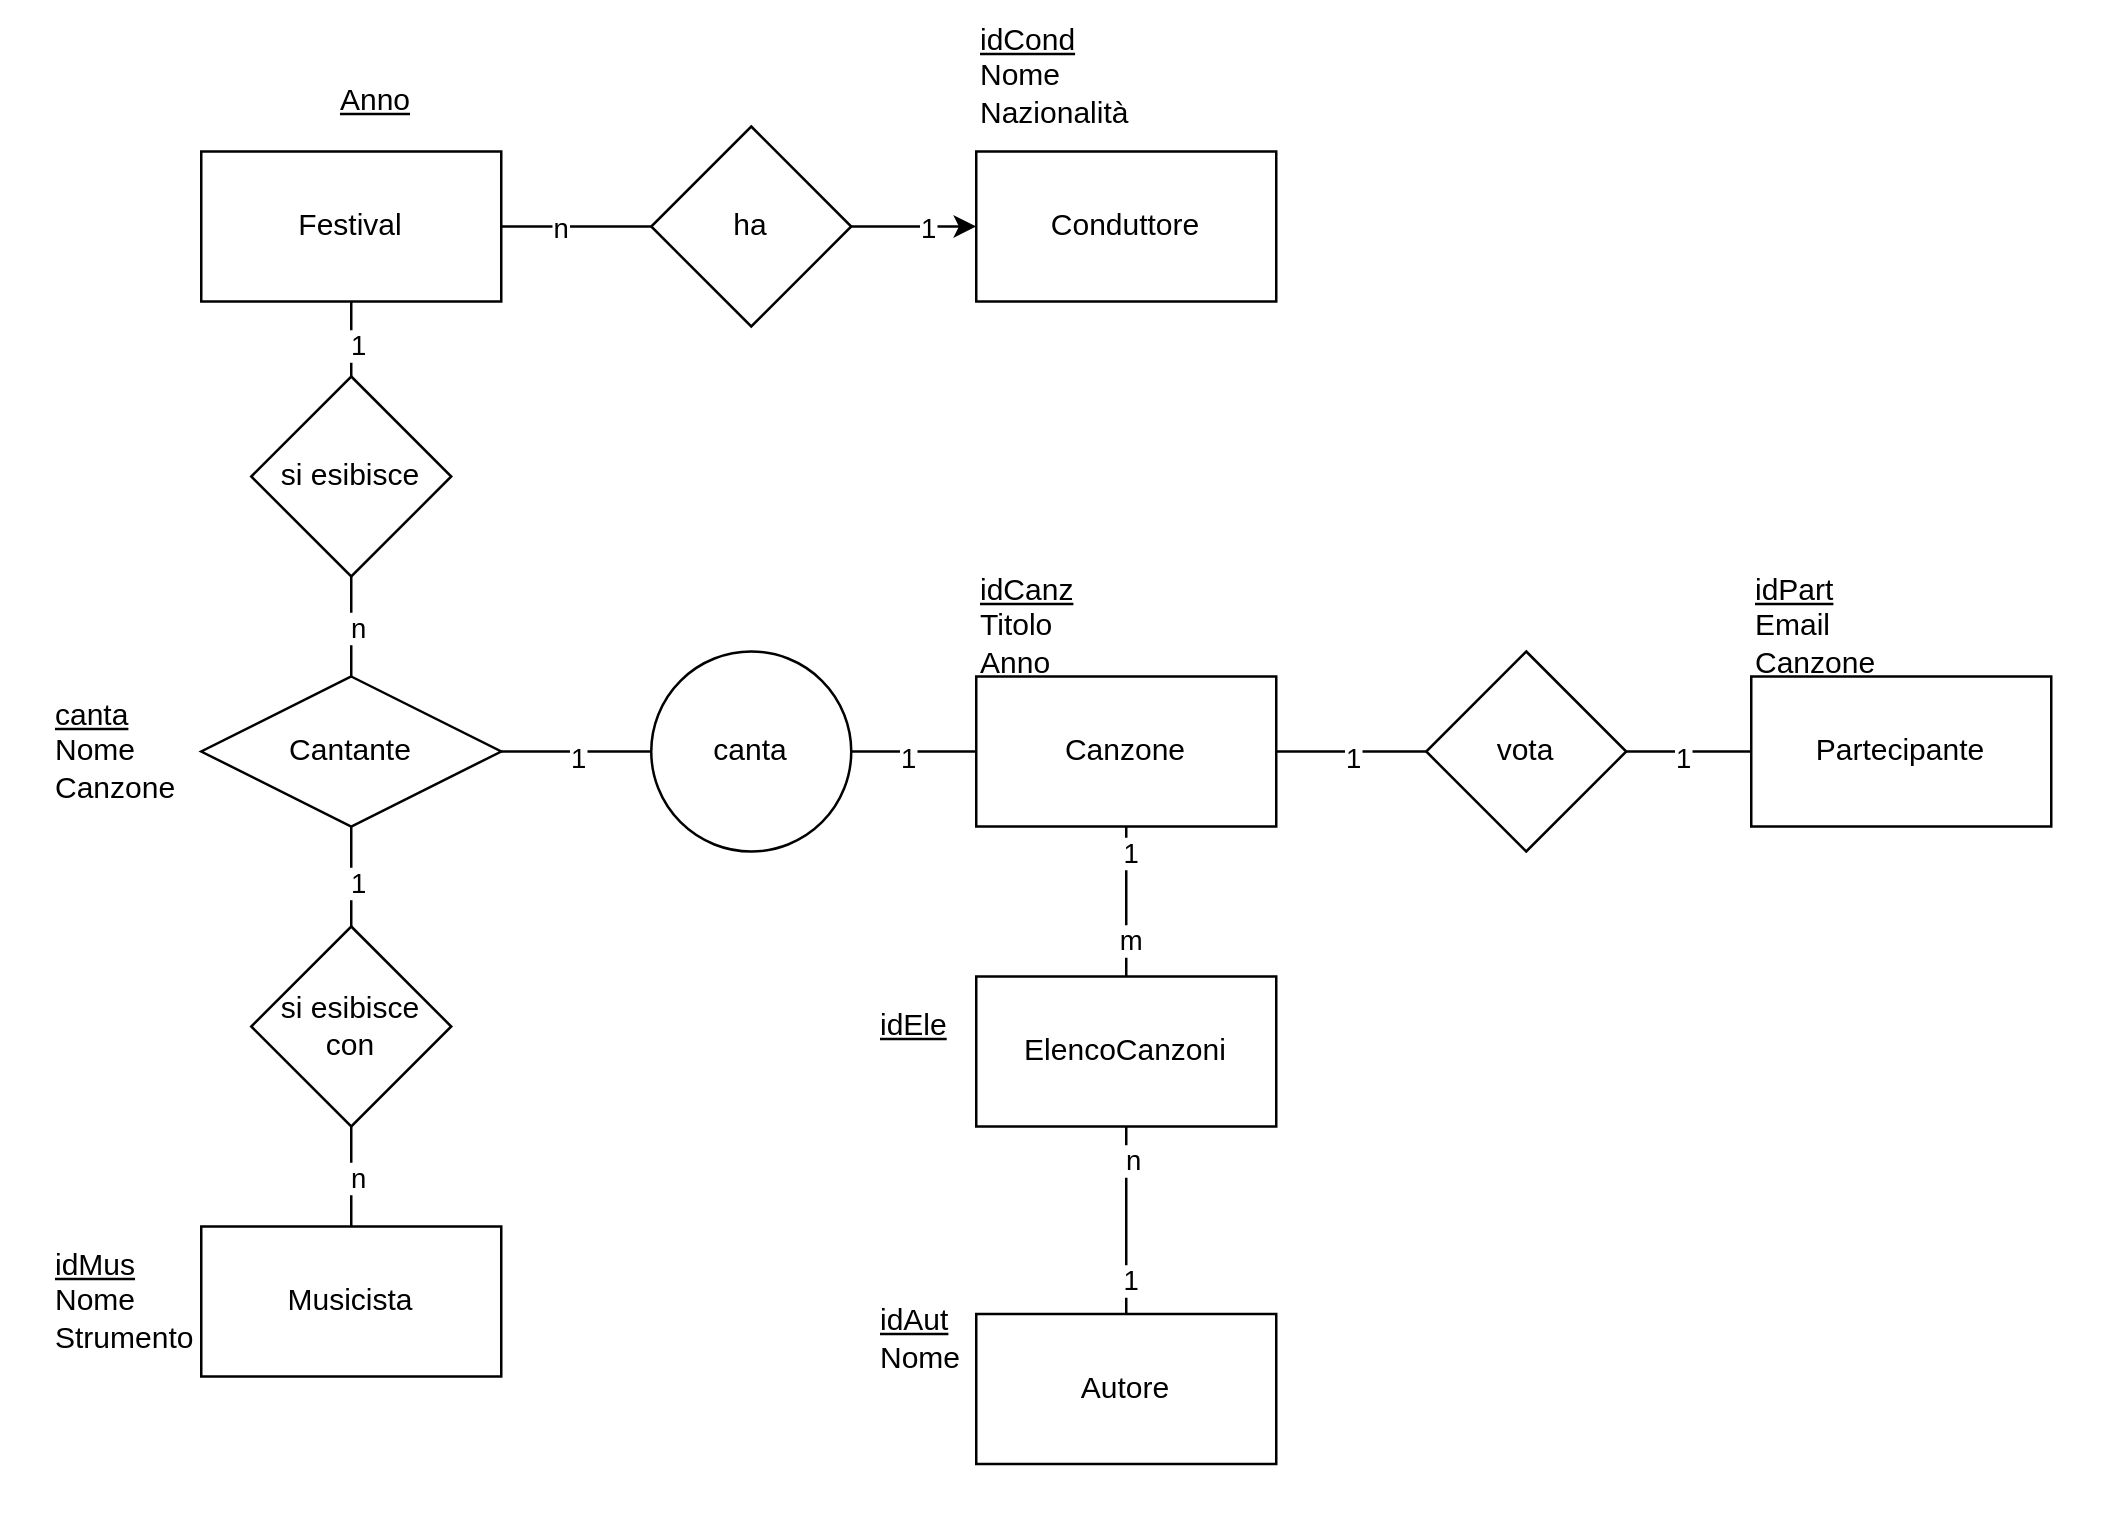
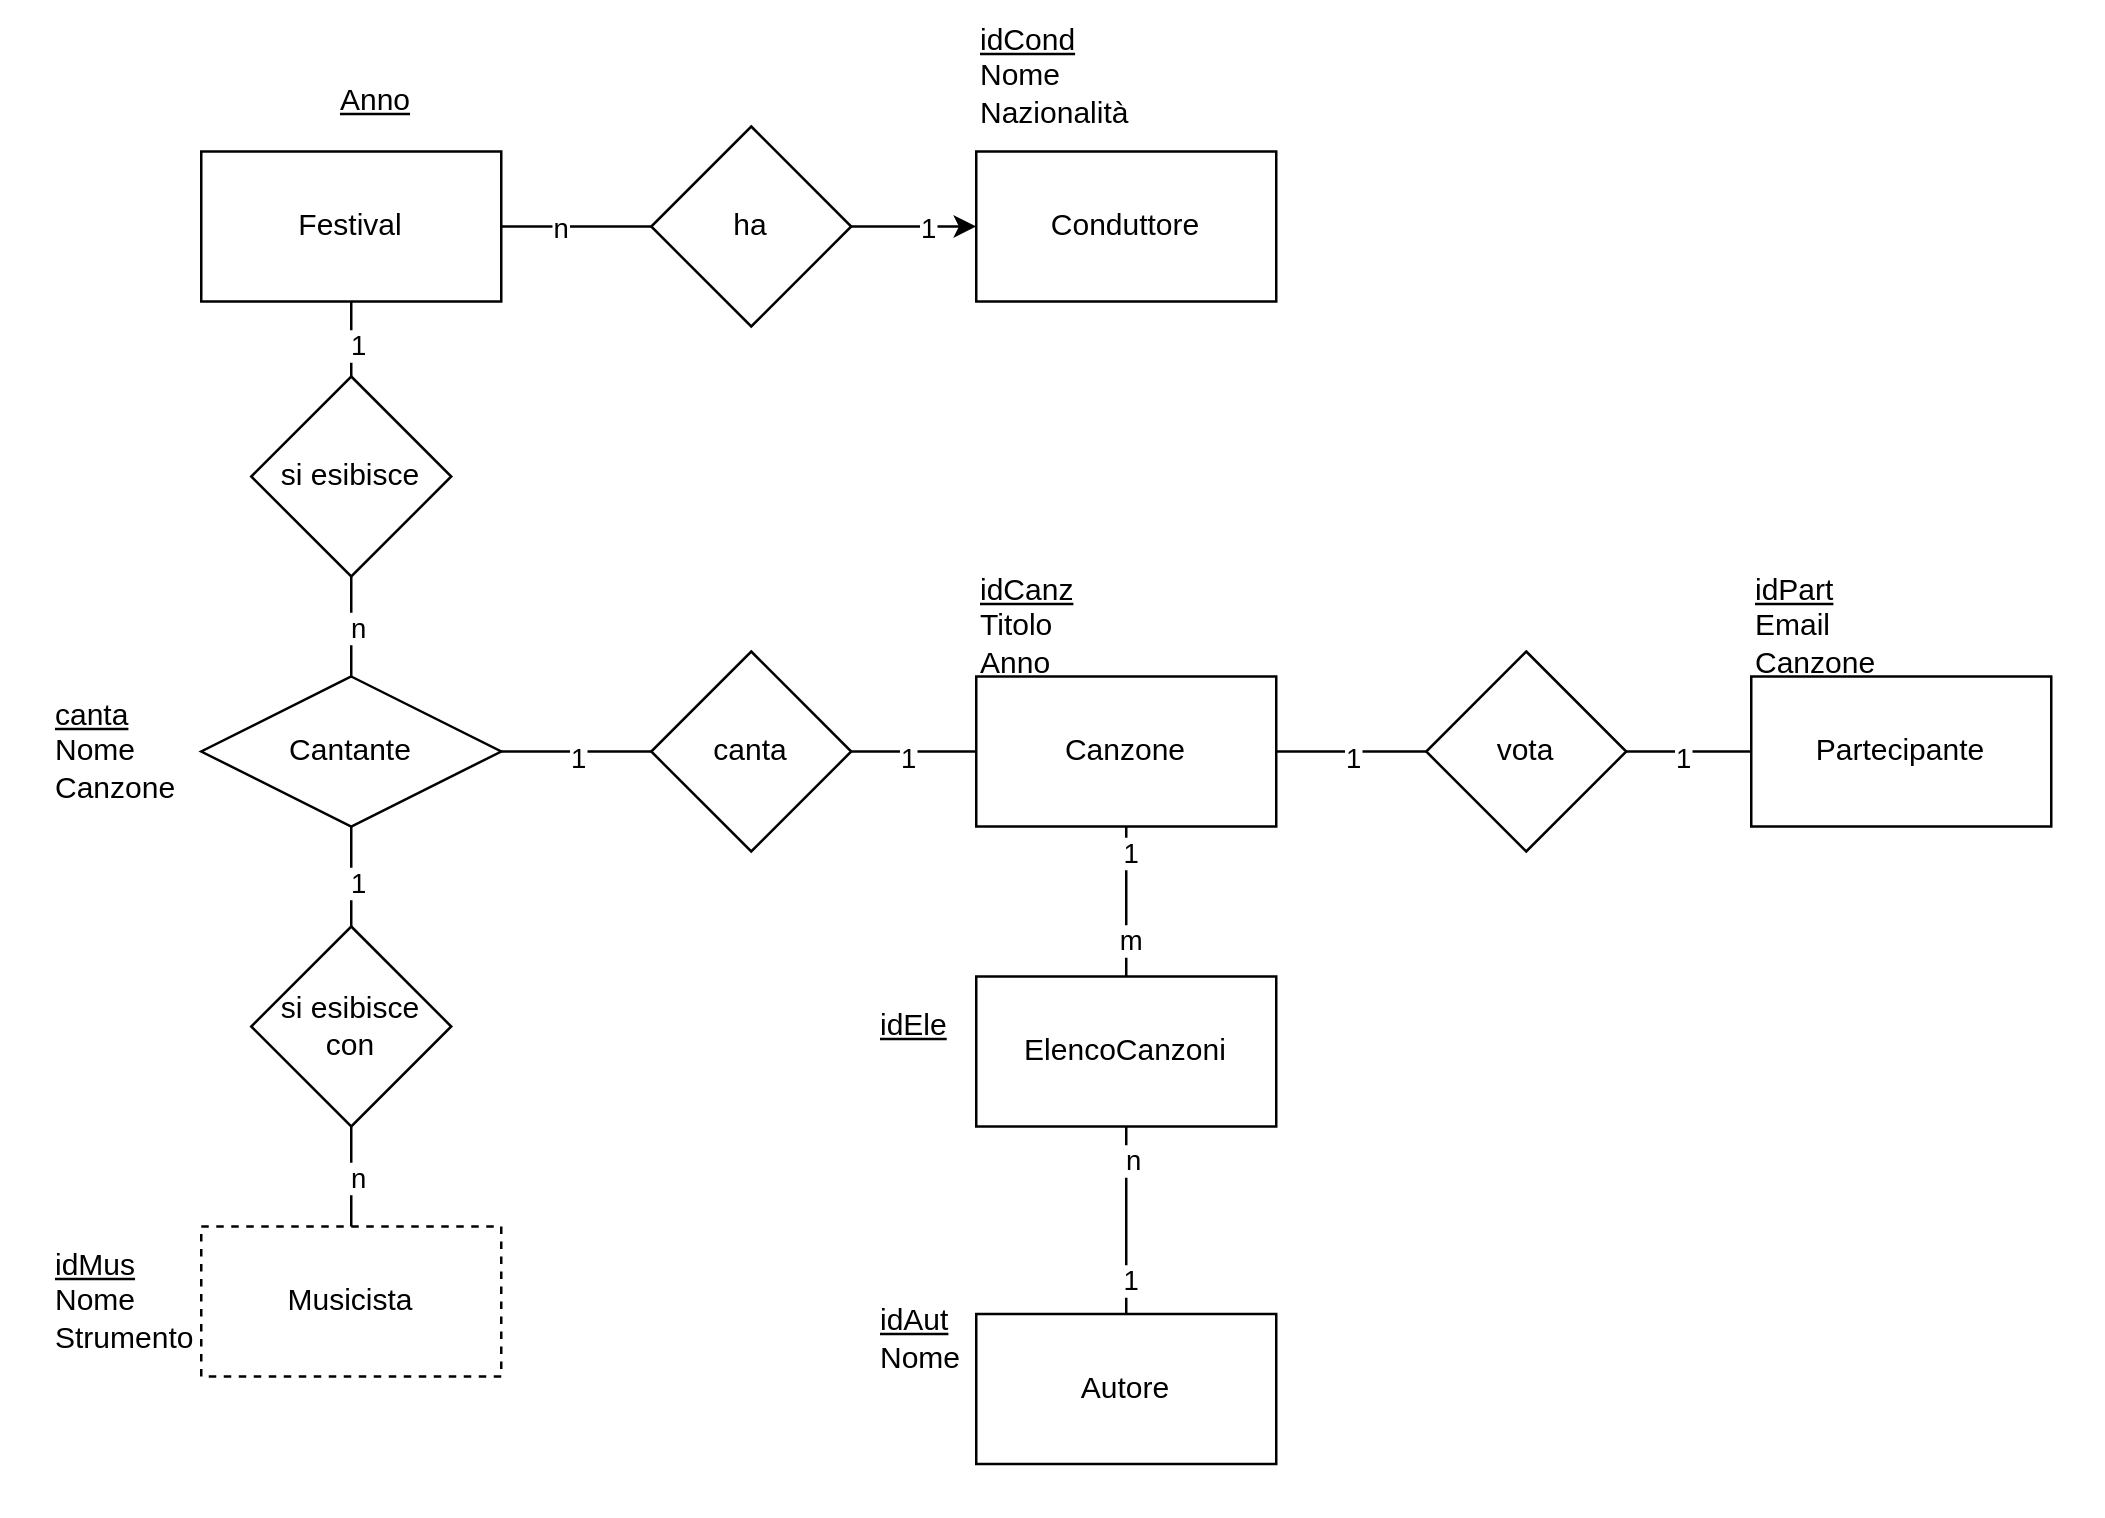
(751, 751) -> (751, 751)
(351, 1301) -> (351, 1301)
